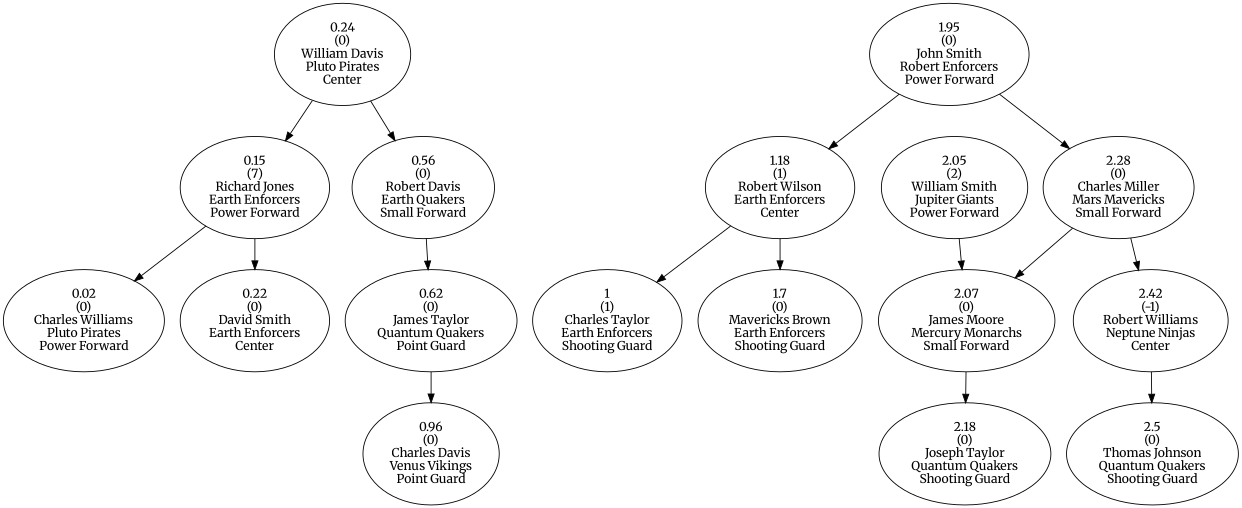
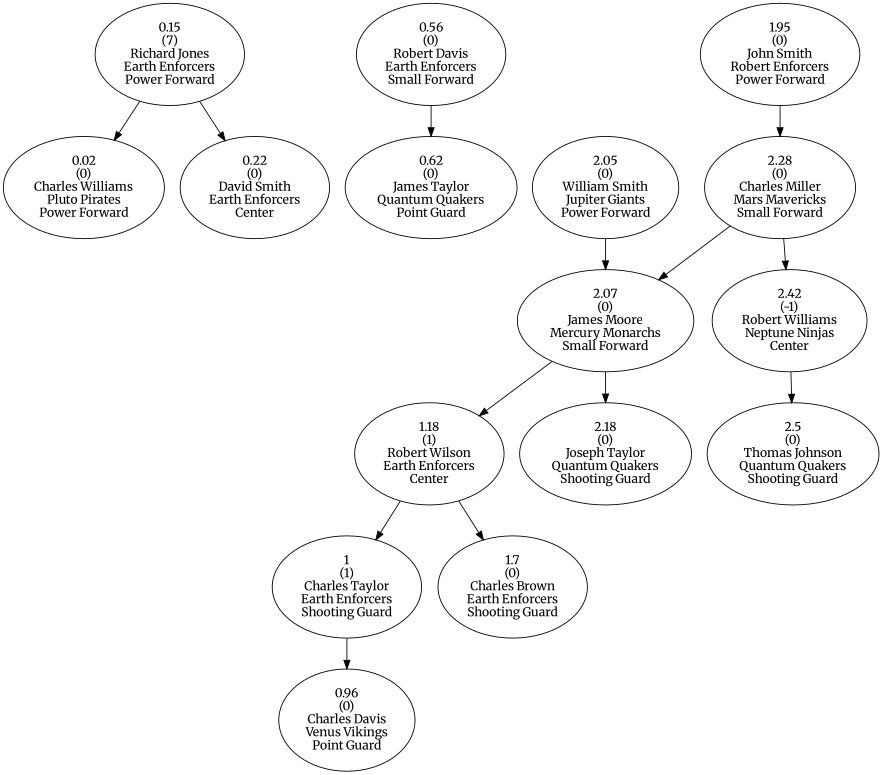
(343, 54) -> none
(868, 119) -> (519, 386)
(423, 188) -> (431, 54)
(955, 188) -> (606, 188)
(780, 321) -> (513, 587)
(431, 383) -> (347, 649)
